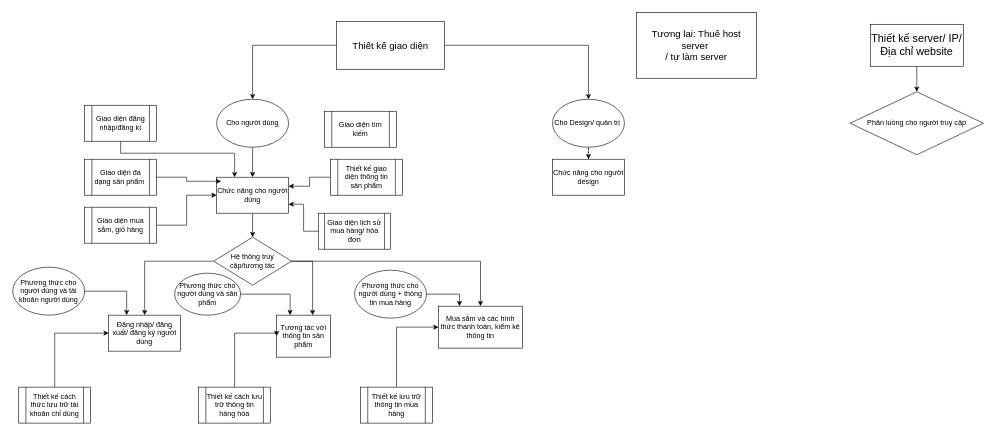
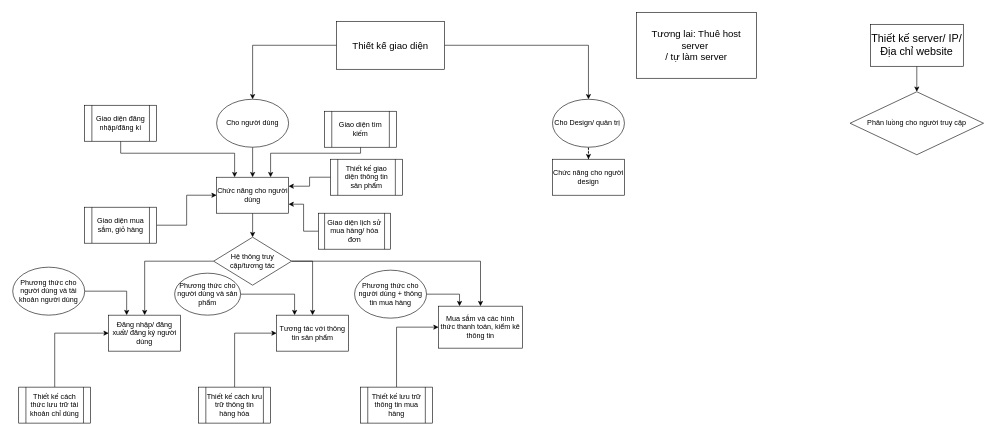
none -> (270, 162)
(120, 177) -> none
(186, 179) -> none
(303, 336) -> (312, 333)
